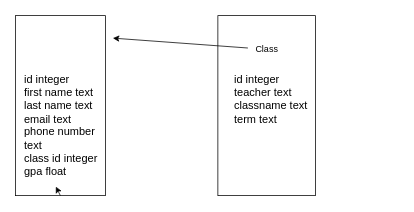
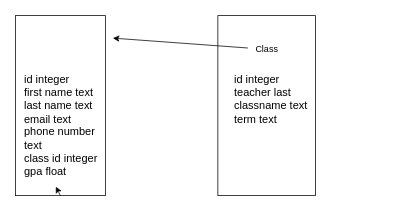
(267, 95) -> (267, 95)
